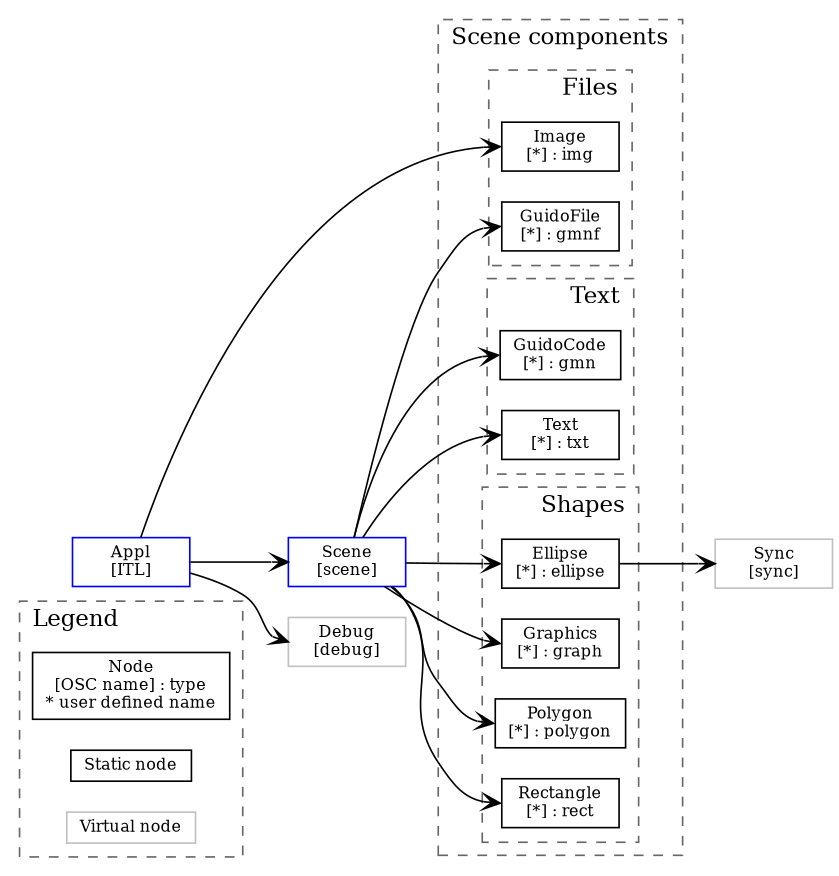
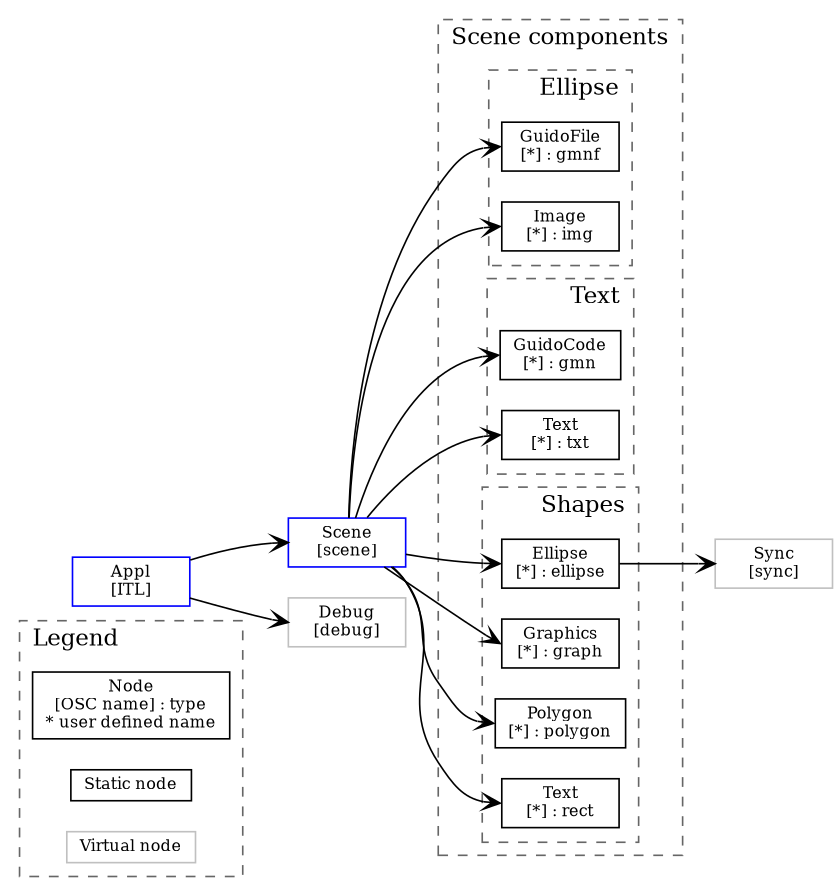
(591, 89) -> (579, 89)
(264, 295) -> (388, 318)
(560, 803) -> (560, 803)
